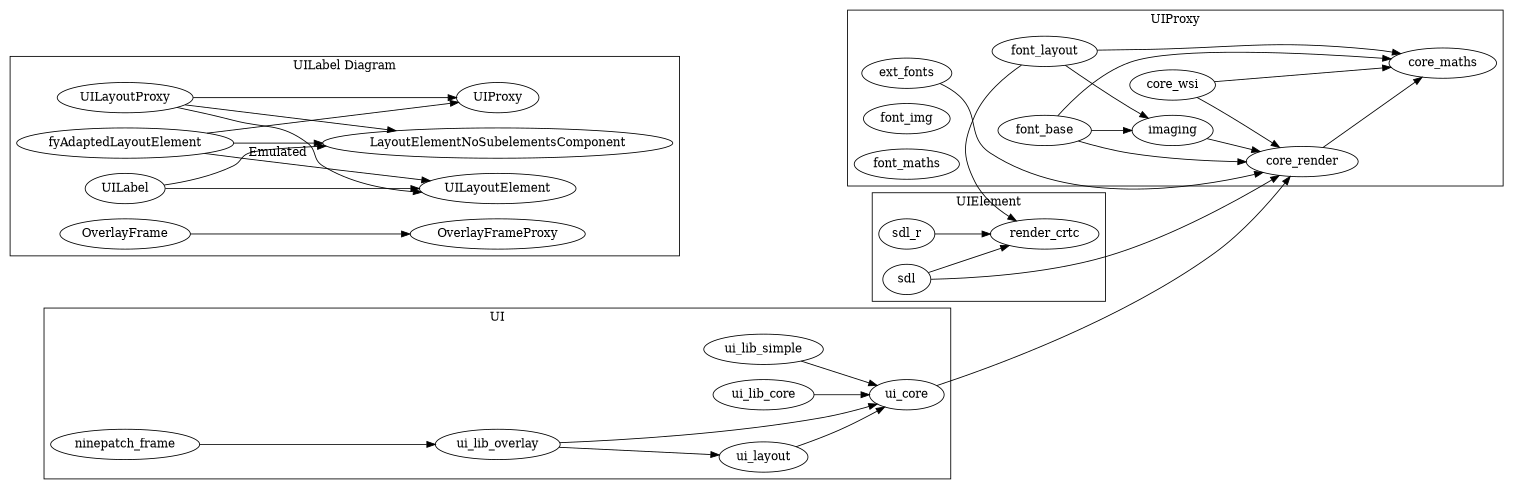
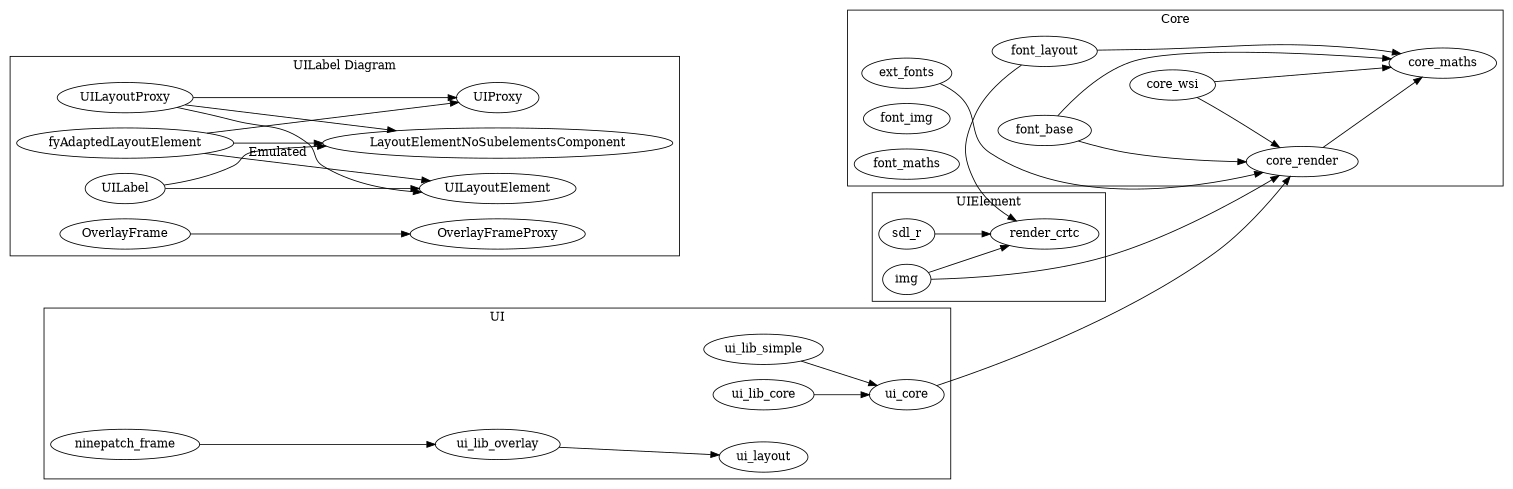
(1175, 20) -> (1175, 20)
(1173, 130) -> none
(907, 279) -> (907, 279)
(837, 431) -> none
(715, 432) -> none
